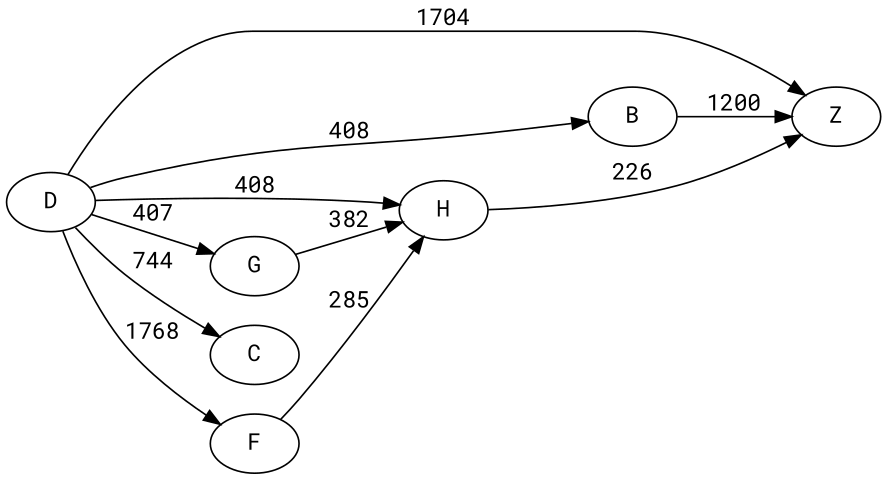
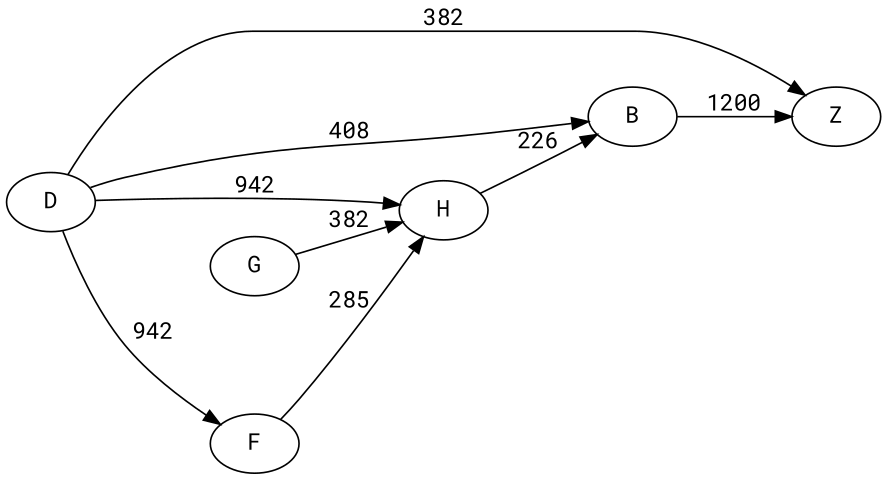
(444, 19) -> (444, 19)
(255, 186) -> (255, 186)
(641, 194) -> (531, 168)
(145, 232) -> none
(153, 333) -> (153, 333)
(255, 355) -> none
